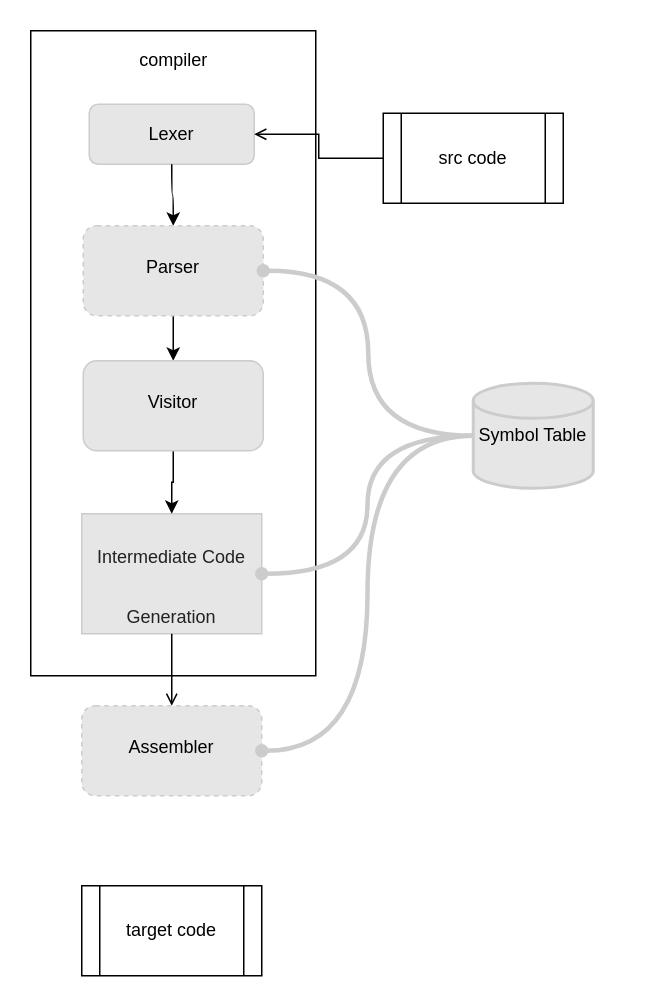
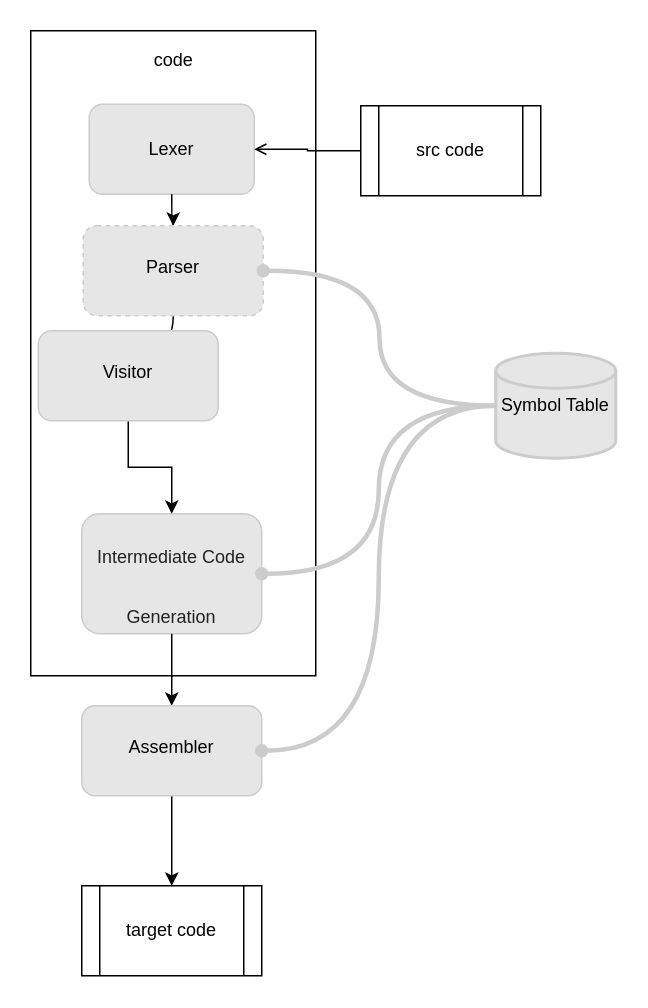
(174, 61) -> (174, 61)
(172, 134) -> (172, 149)
(473, 158) -> (451, 151)
(173, 406) -> (128, 376)
(533, 436) -> (556, 406)
(172, 574) -> (172, 574)
(172, 696) -> (172, 694)
(172, 751) -> (172, 751)
none -> (172, 836)
